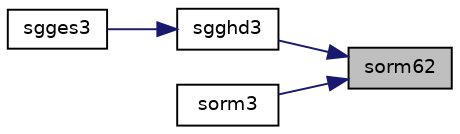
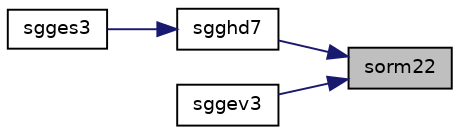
(228, 29) -> (228, 29)
(400, 68) -> (400, 68)
(228, 105) -> (228, 105)
